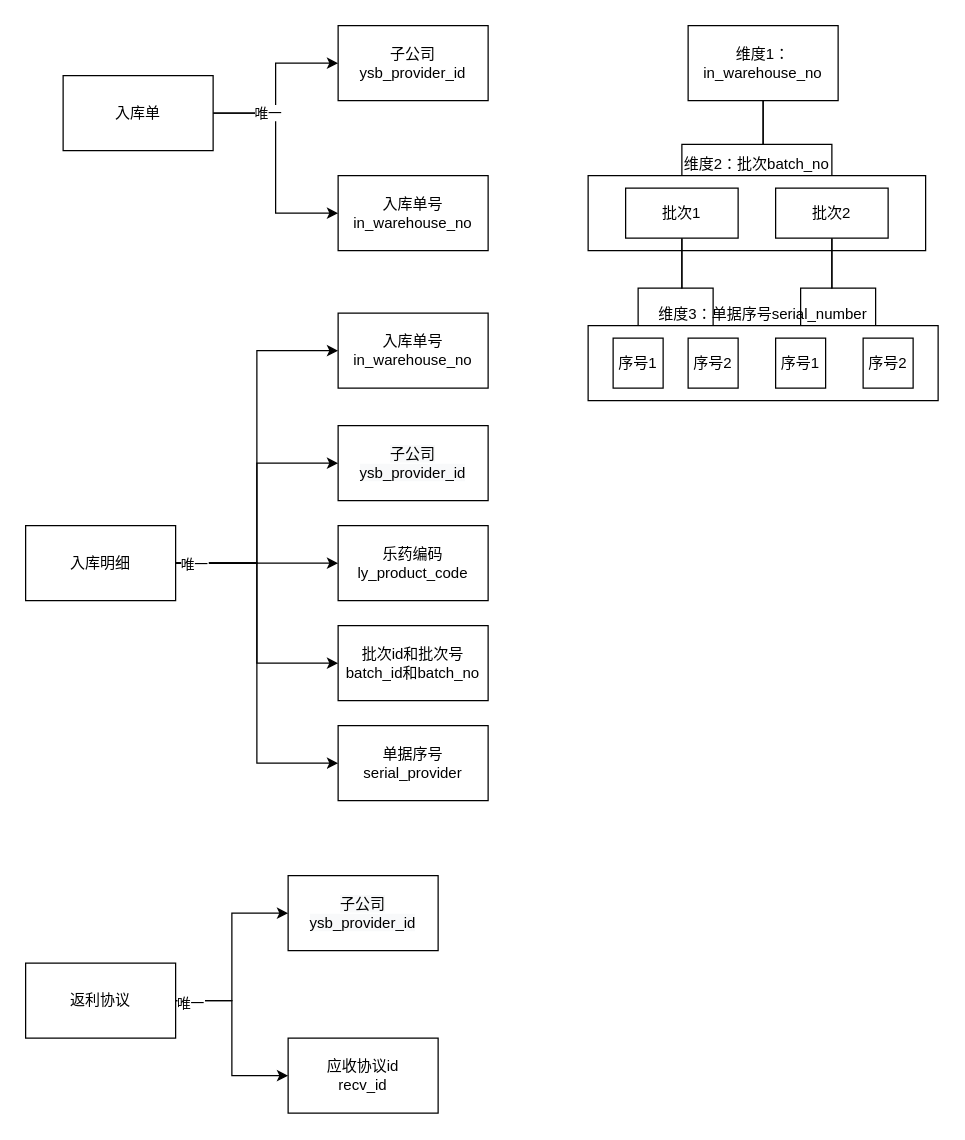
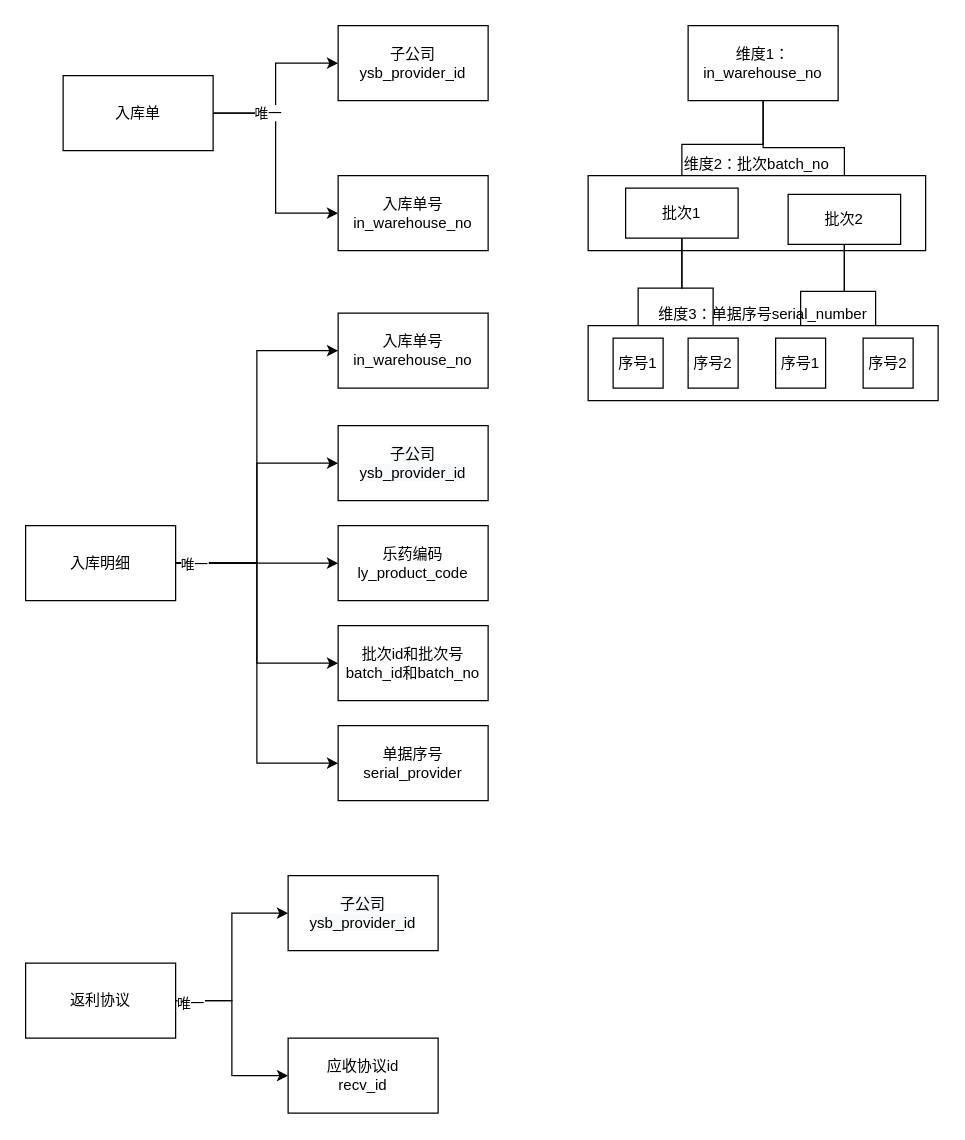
(832, 213) -> (844, 219)
